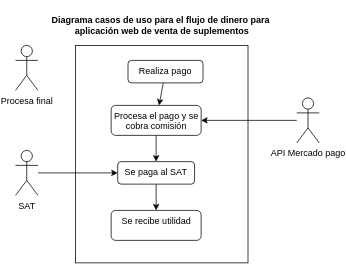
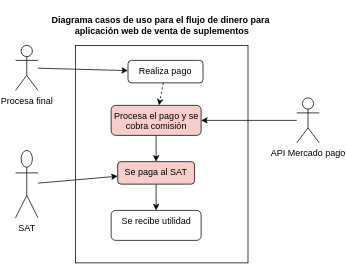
none -> (87, 70)
(162, 92) -> (162, 92)
(156, 120) -> (156, 120)
(27, 173) -> (27, 184)
(156, 173) -> (156, 173)
